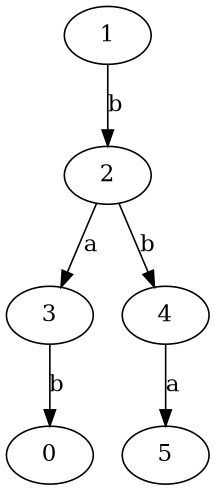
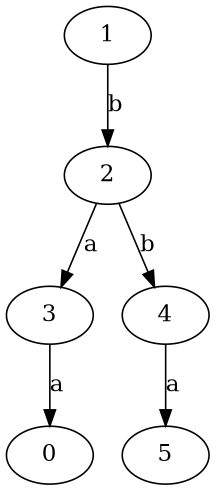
(57, 385) -> (57, 385)
